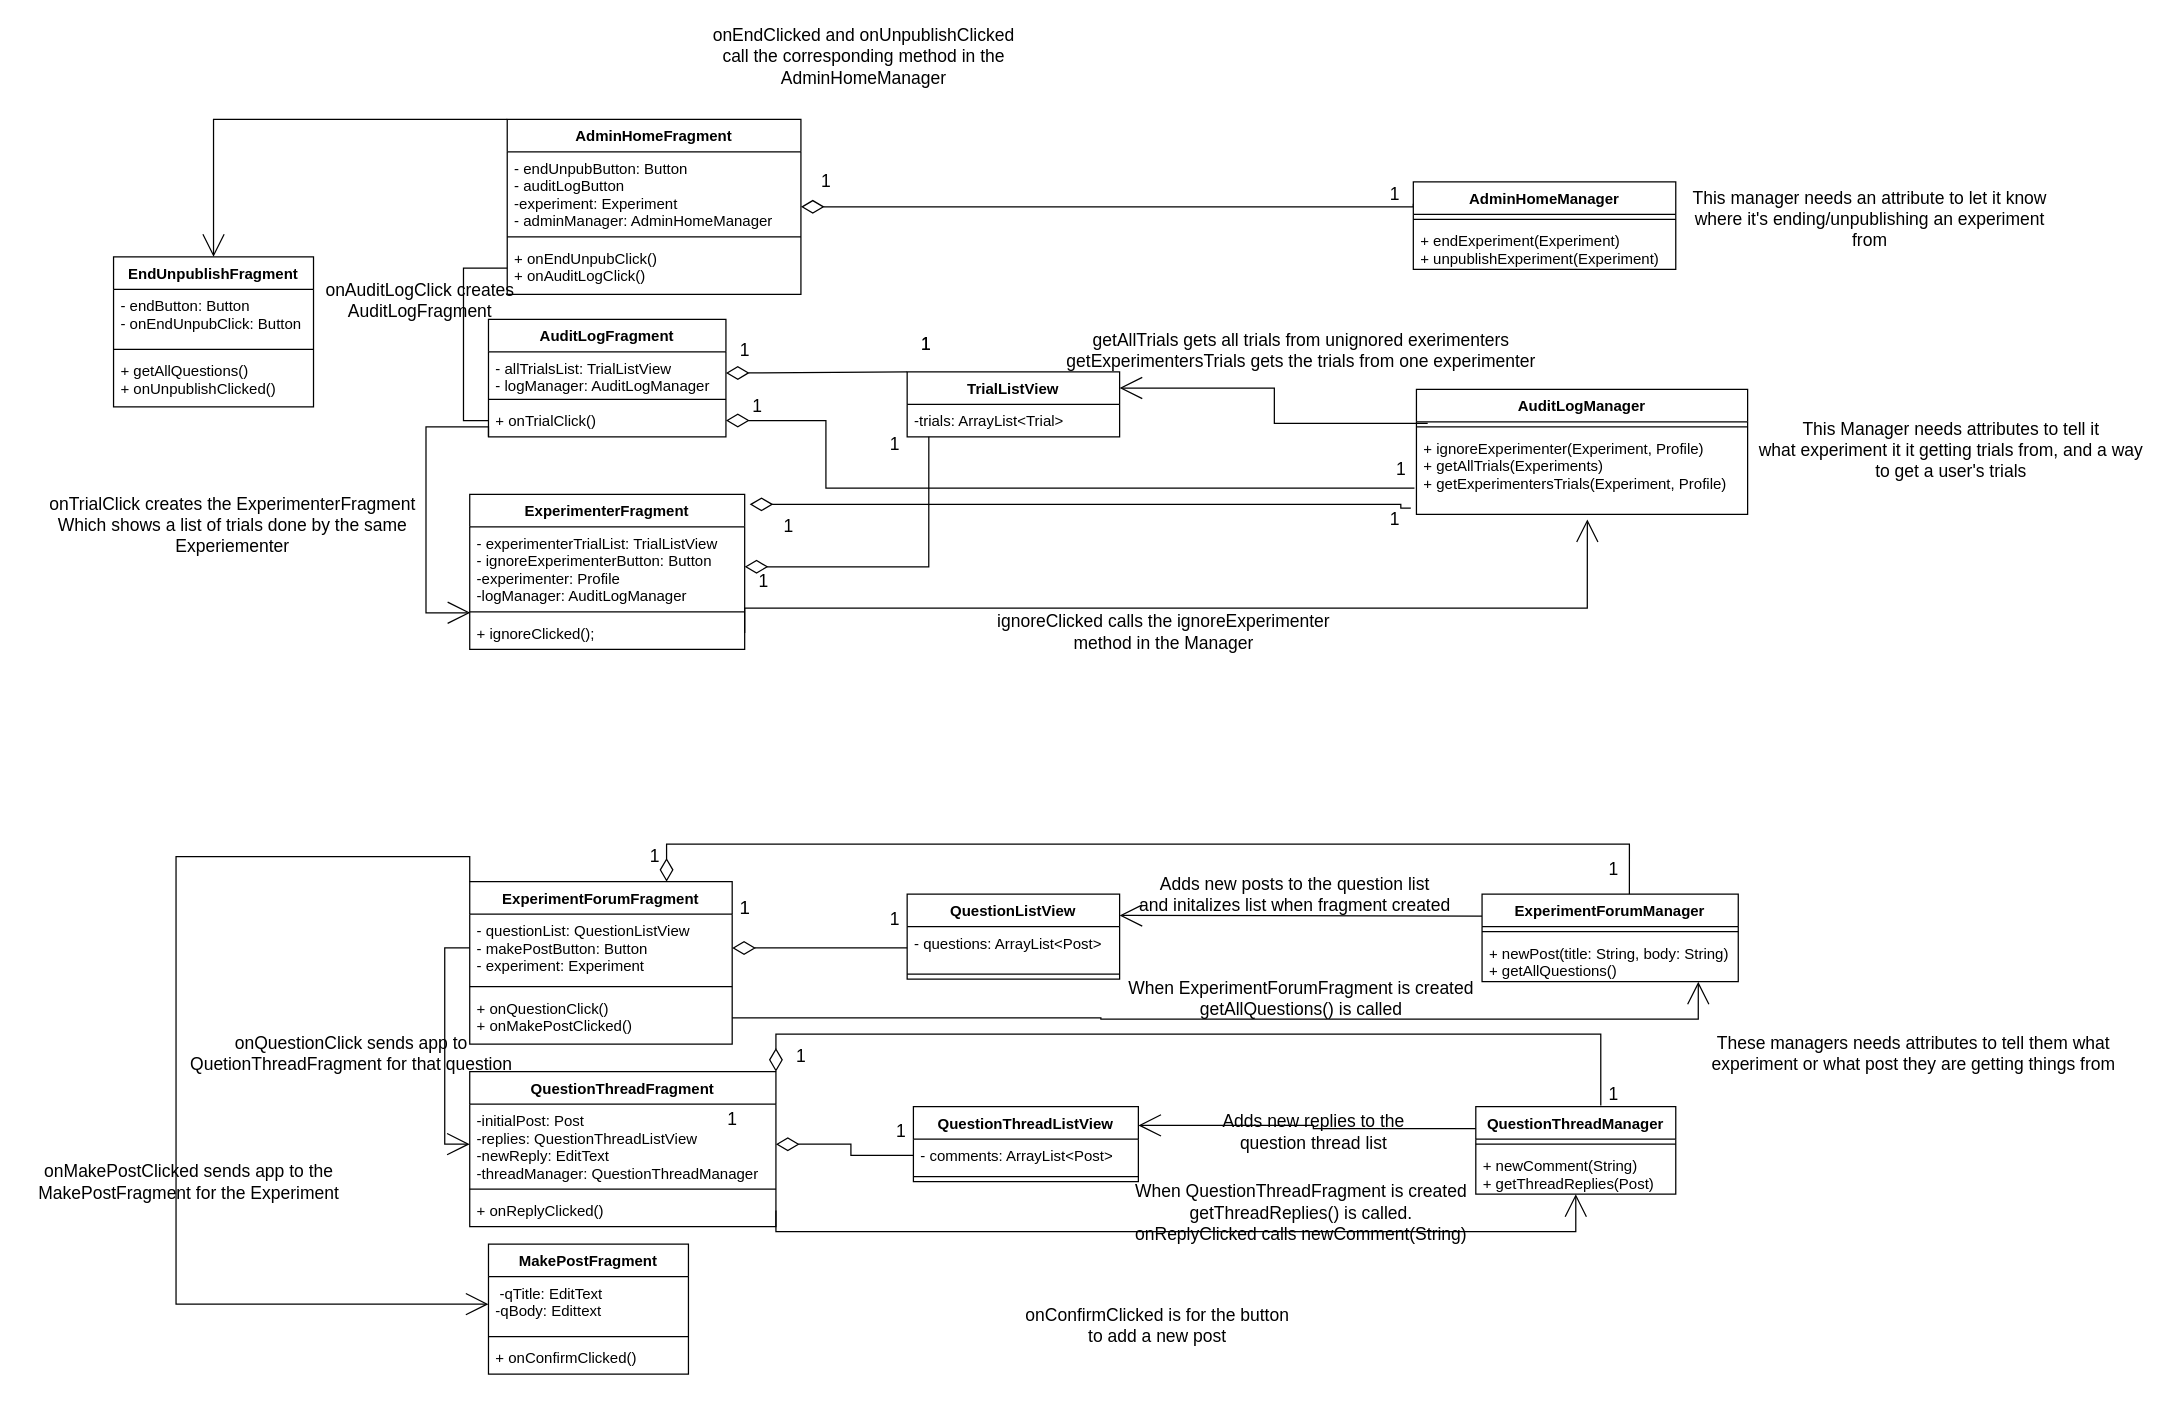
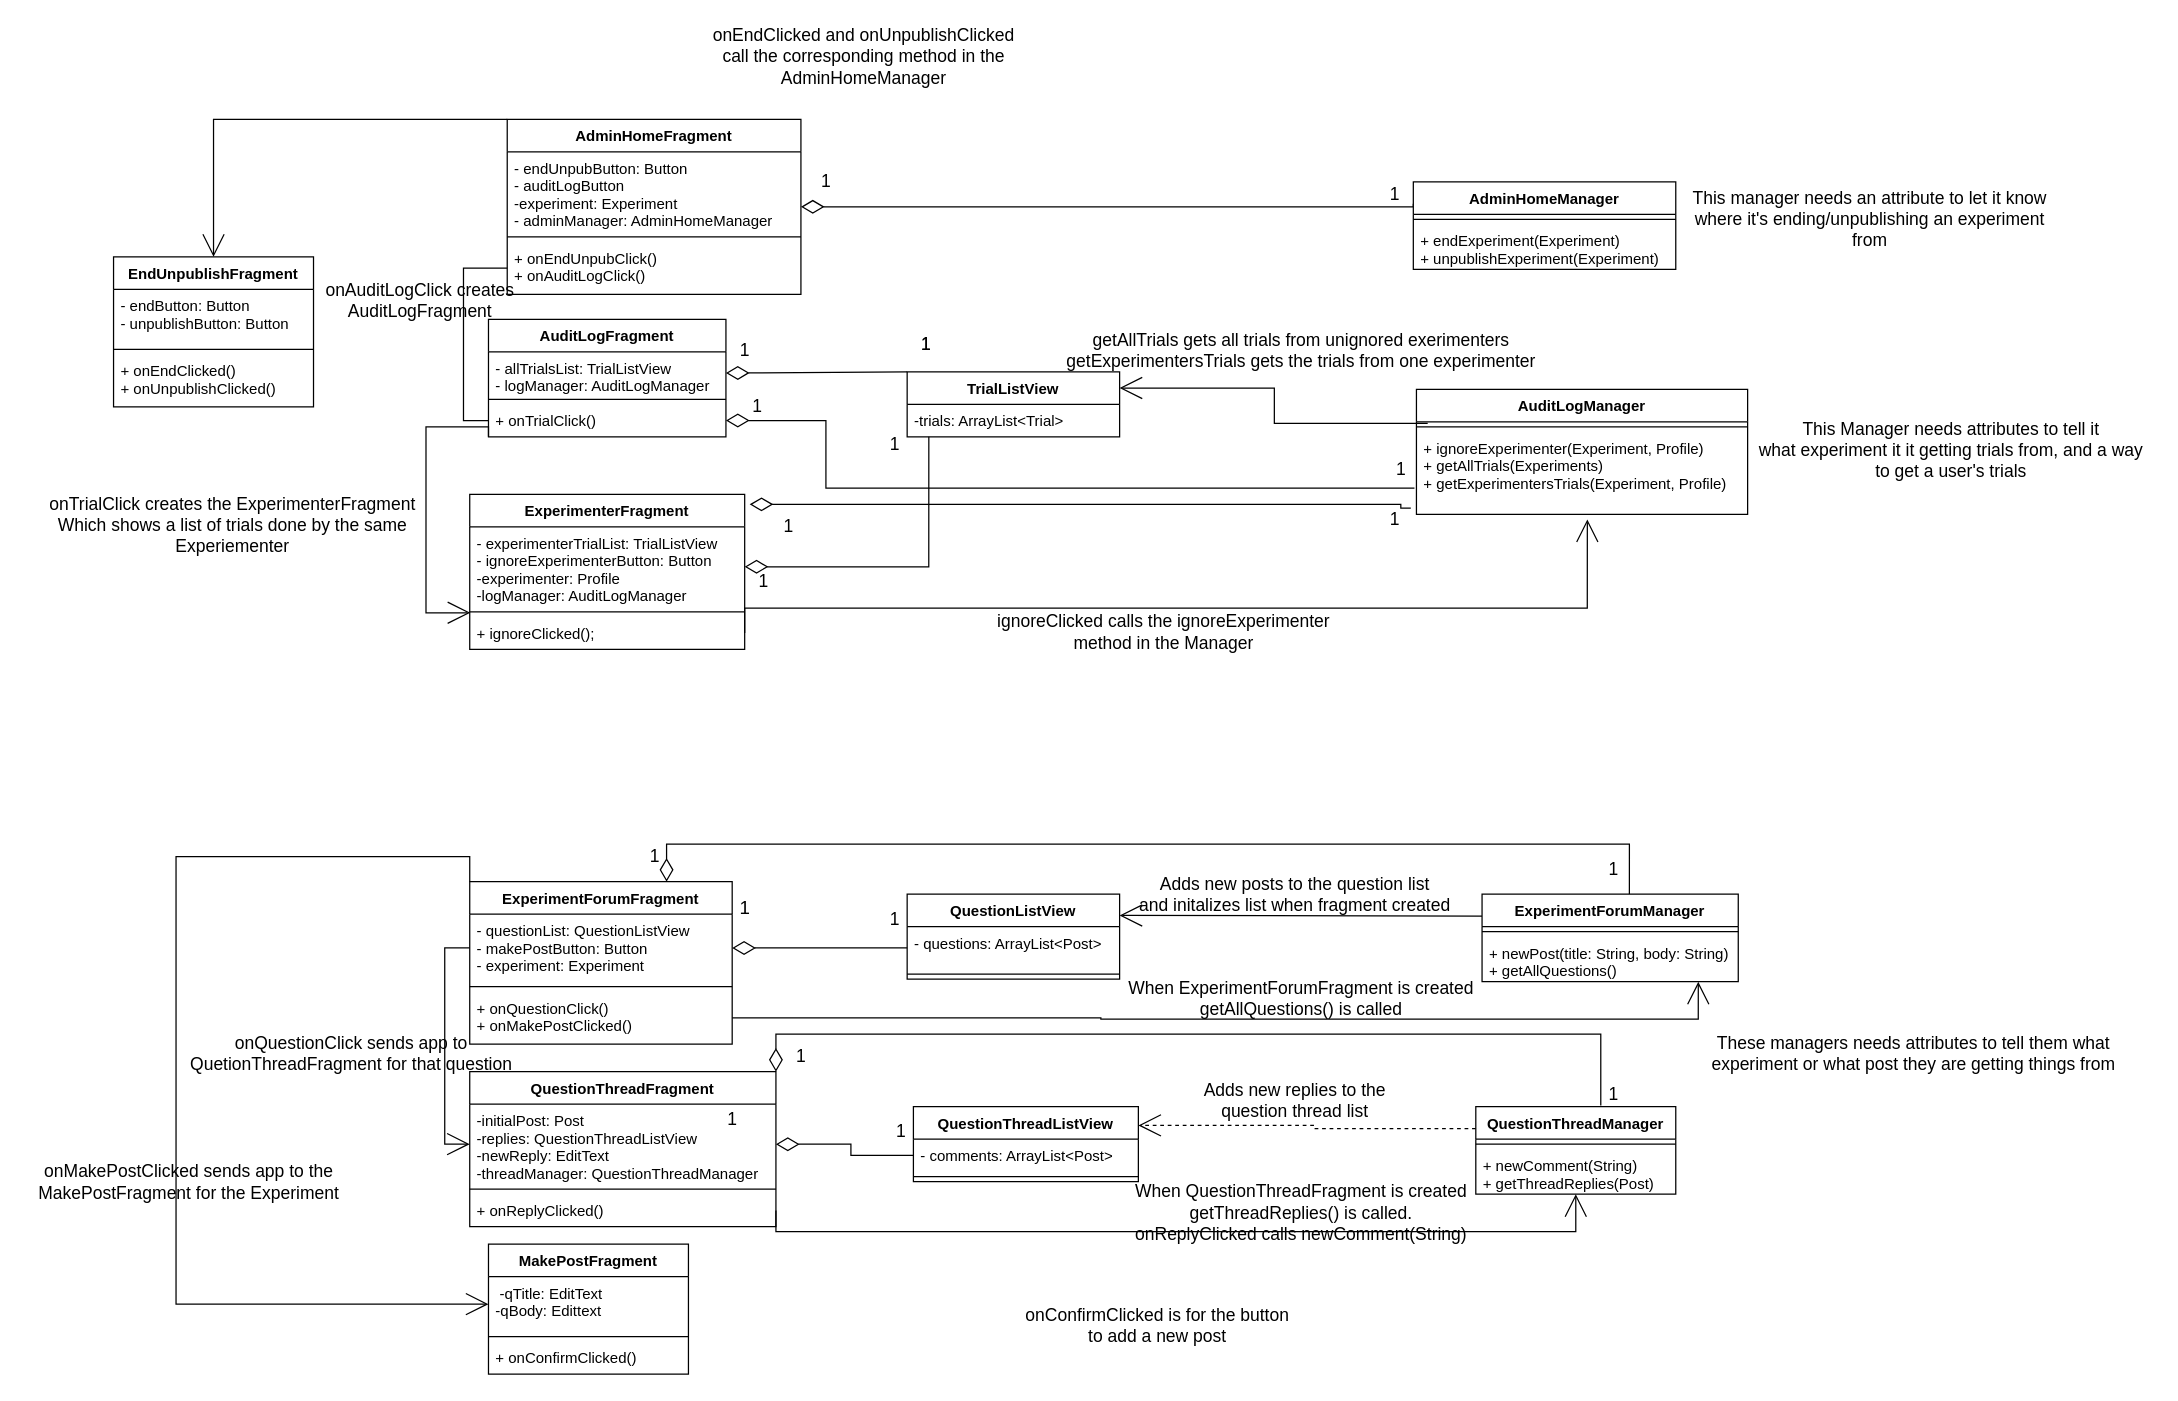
(194, 306) -> (194, 306)
(192, 371) -> (181, 371)
(1308, 1126) -> (1308, 1126)
(1313, 1132) -> (1294, 1101)
